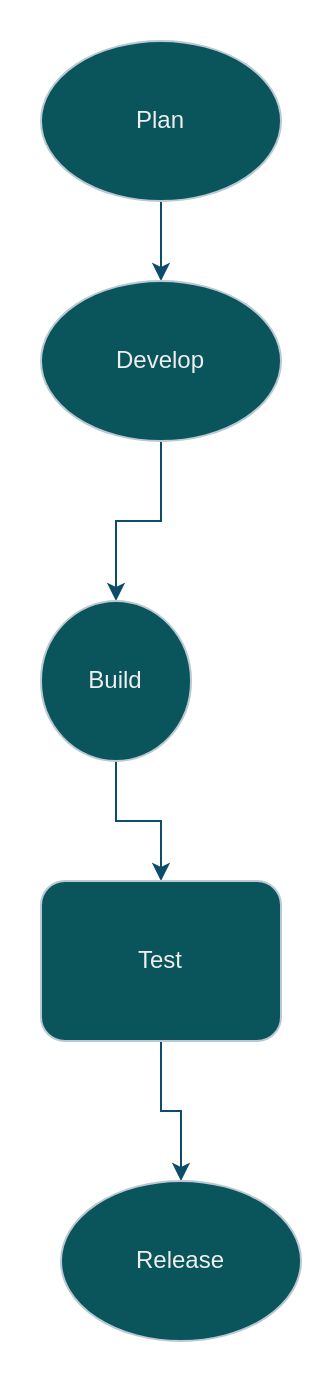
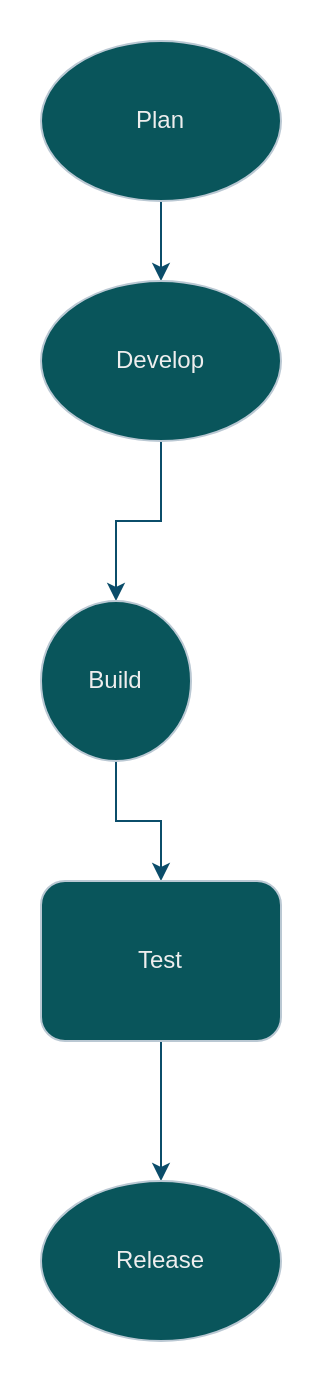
(181, 1261) -> (161, 1261)
